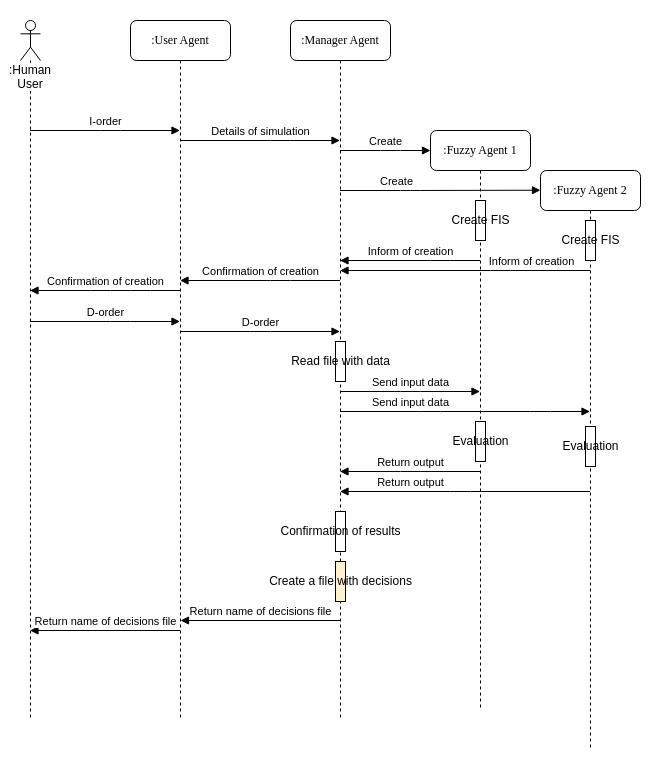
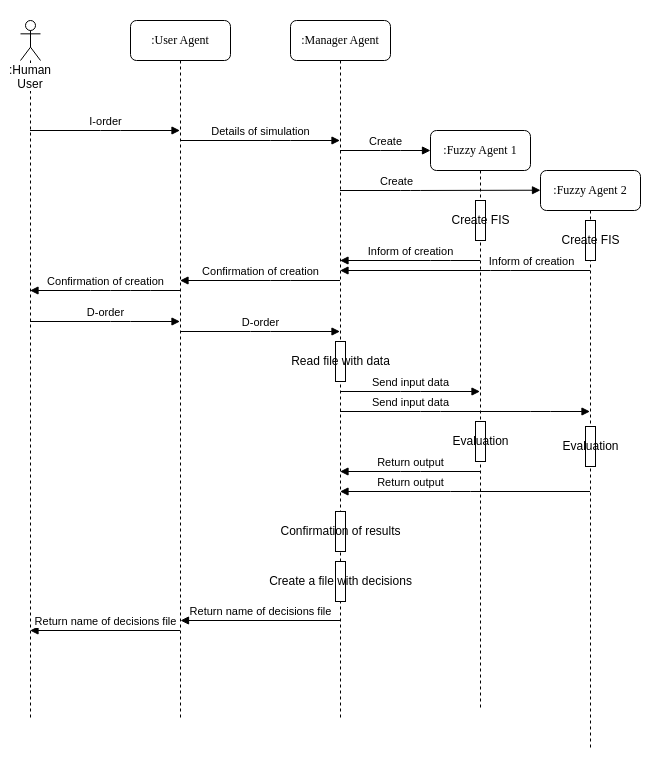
(341, 582) -> (341, 582)
